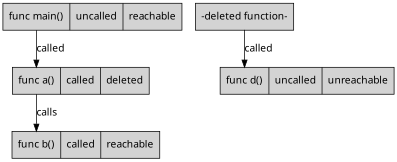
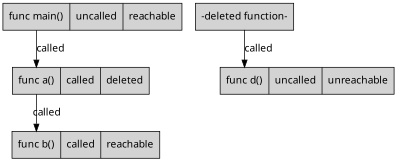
(47, 113) -> (47, 113)
